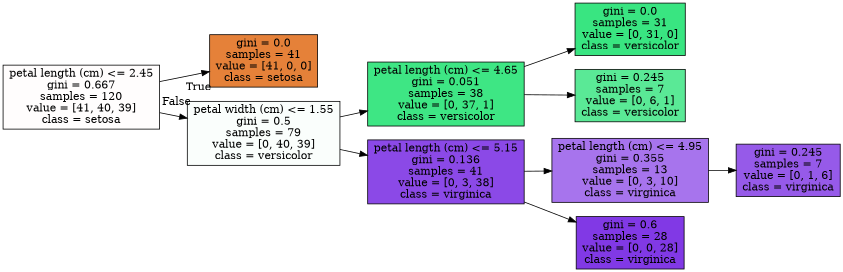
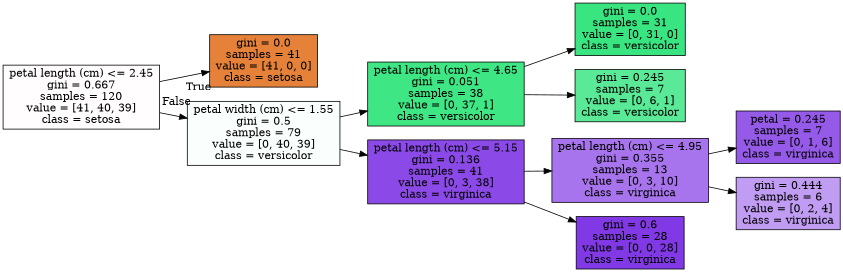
(788, 170) -> (788, 137)
none -> (788, 204)
